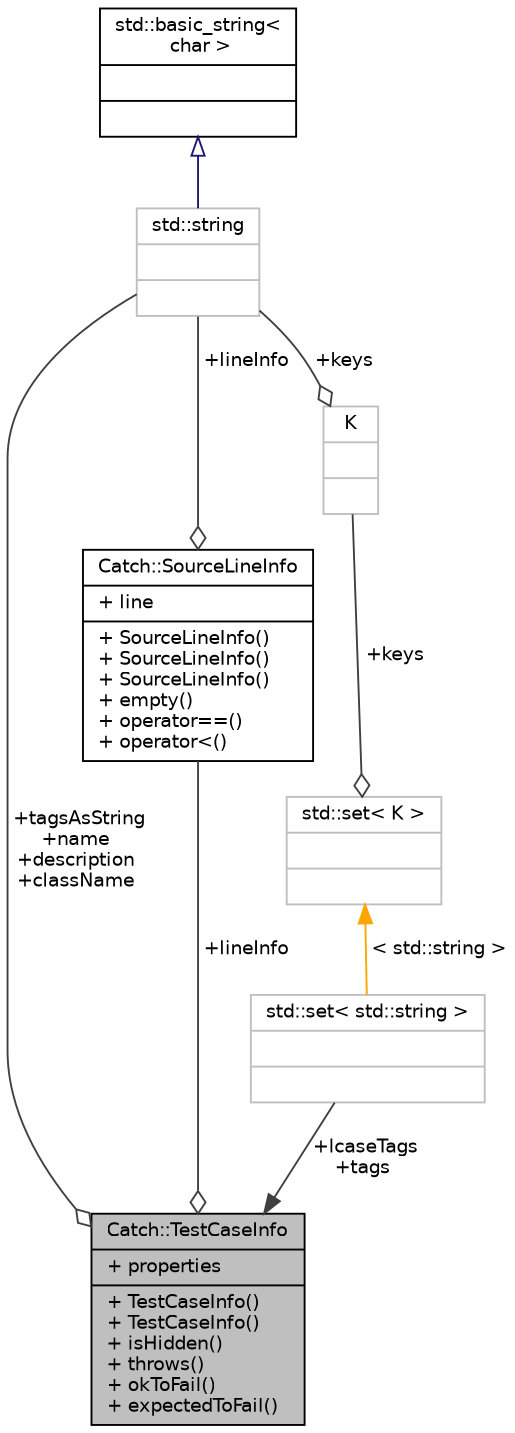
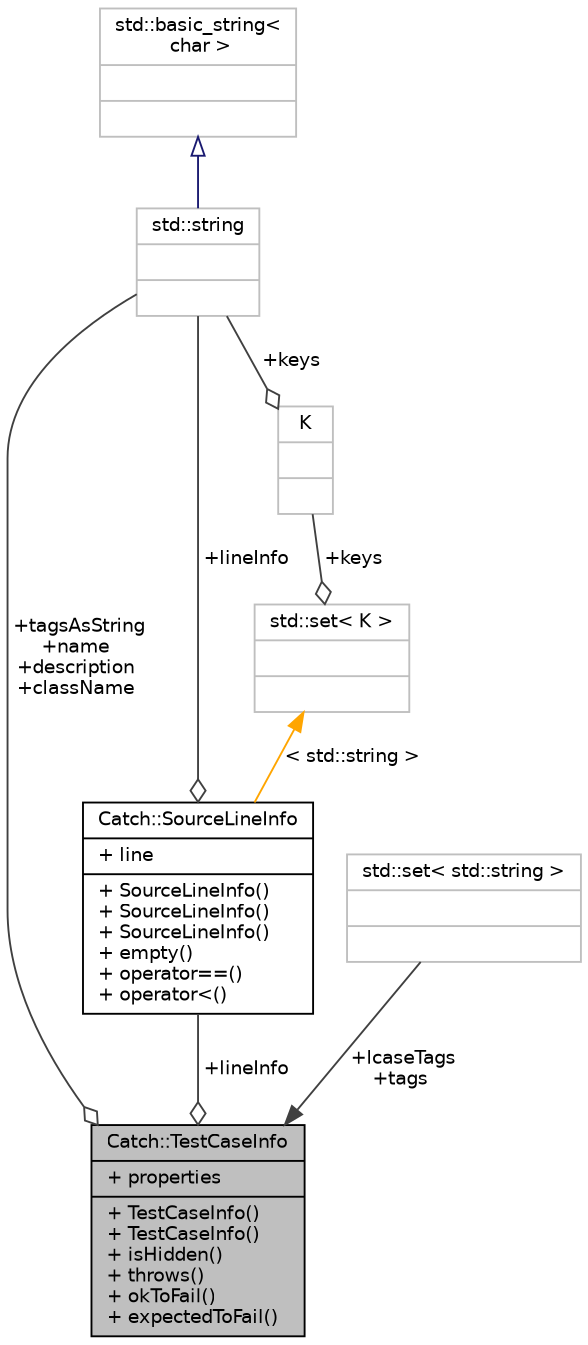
(198, 73) -> (198, 73)
(366, 959) -> (274, 766)
